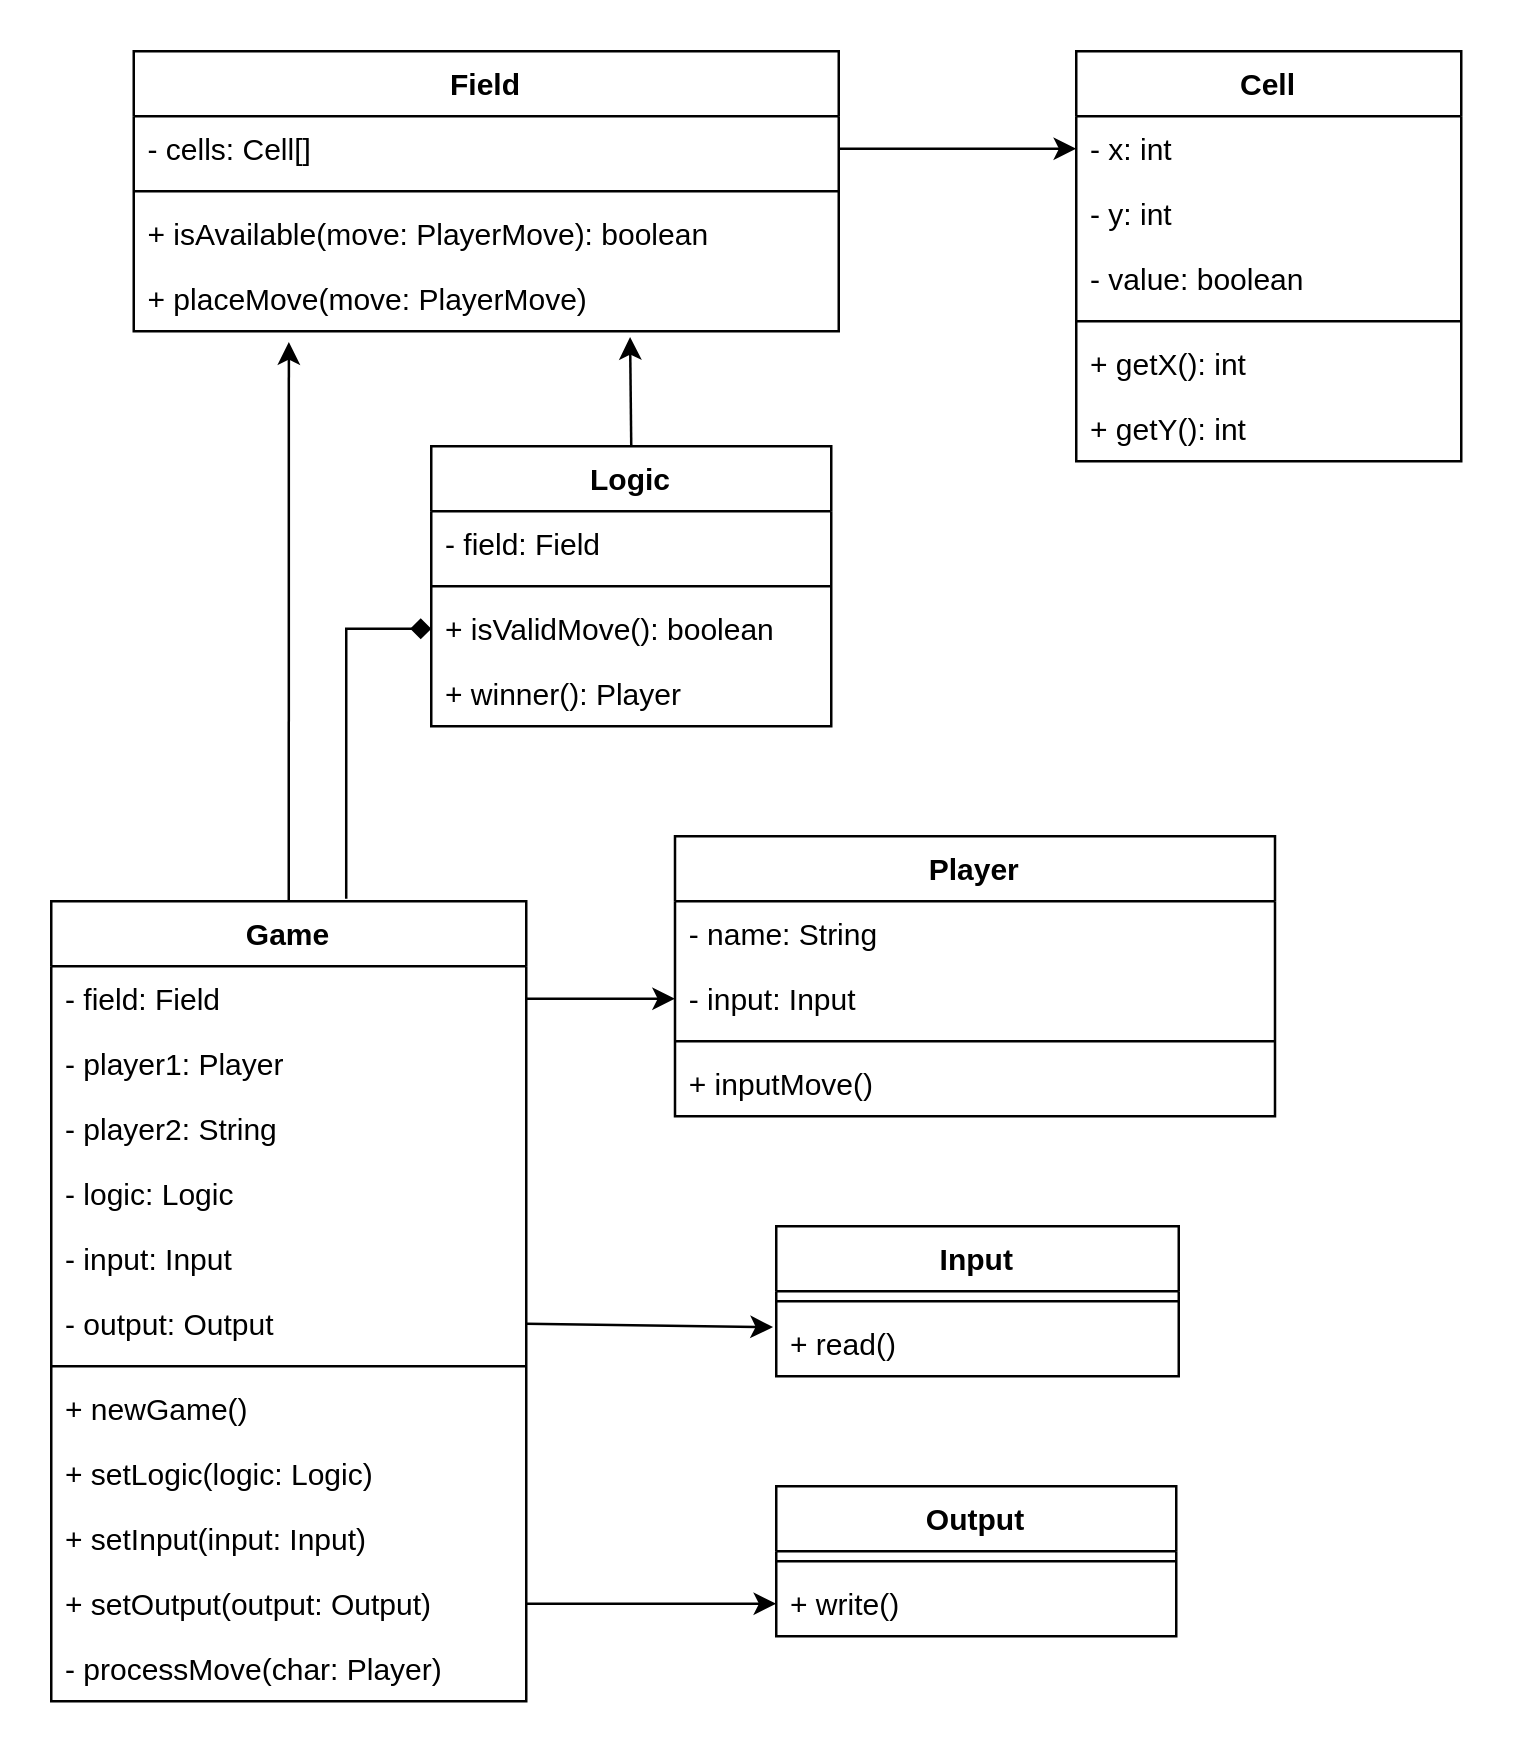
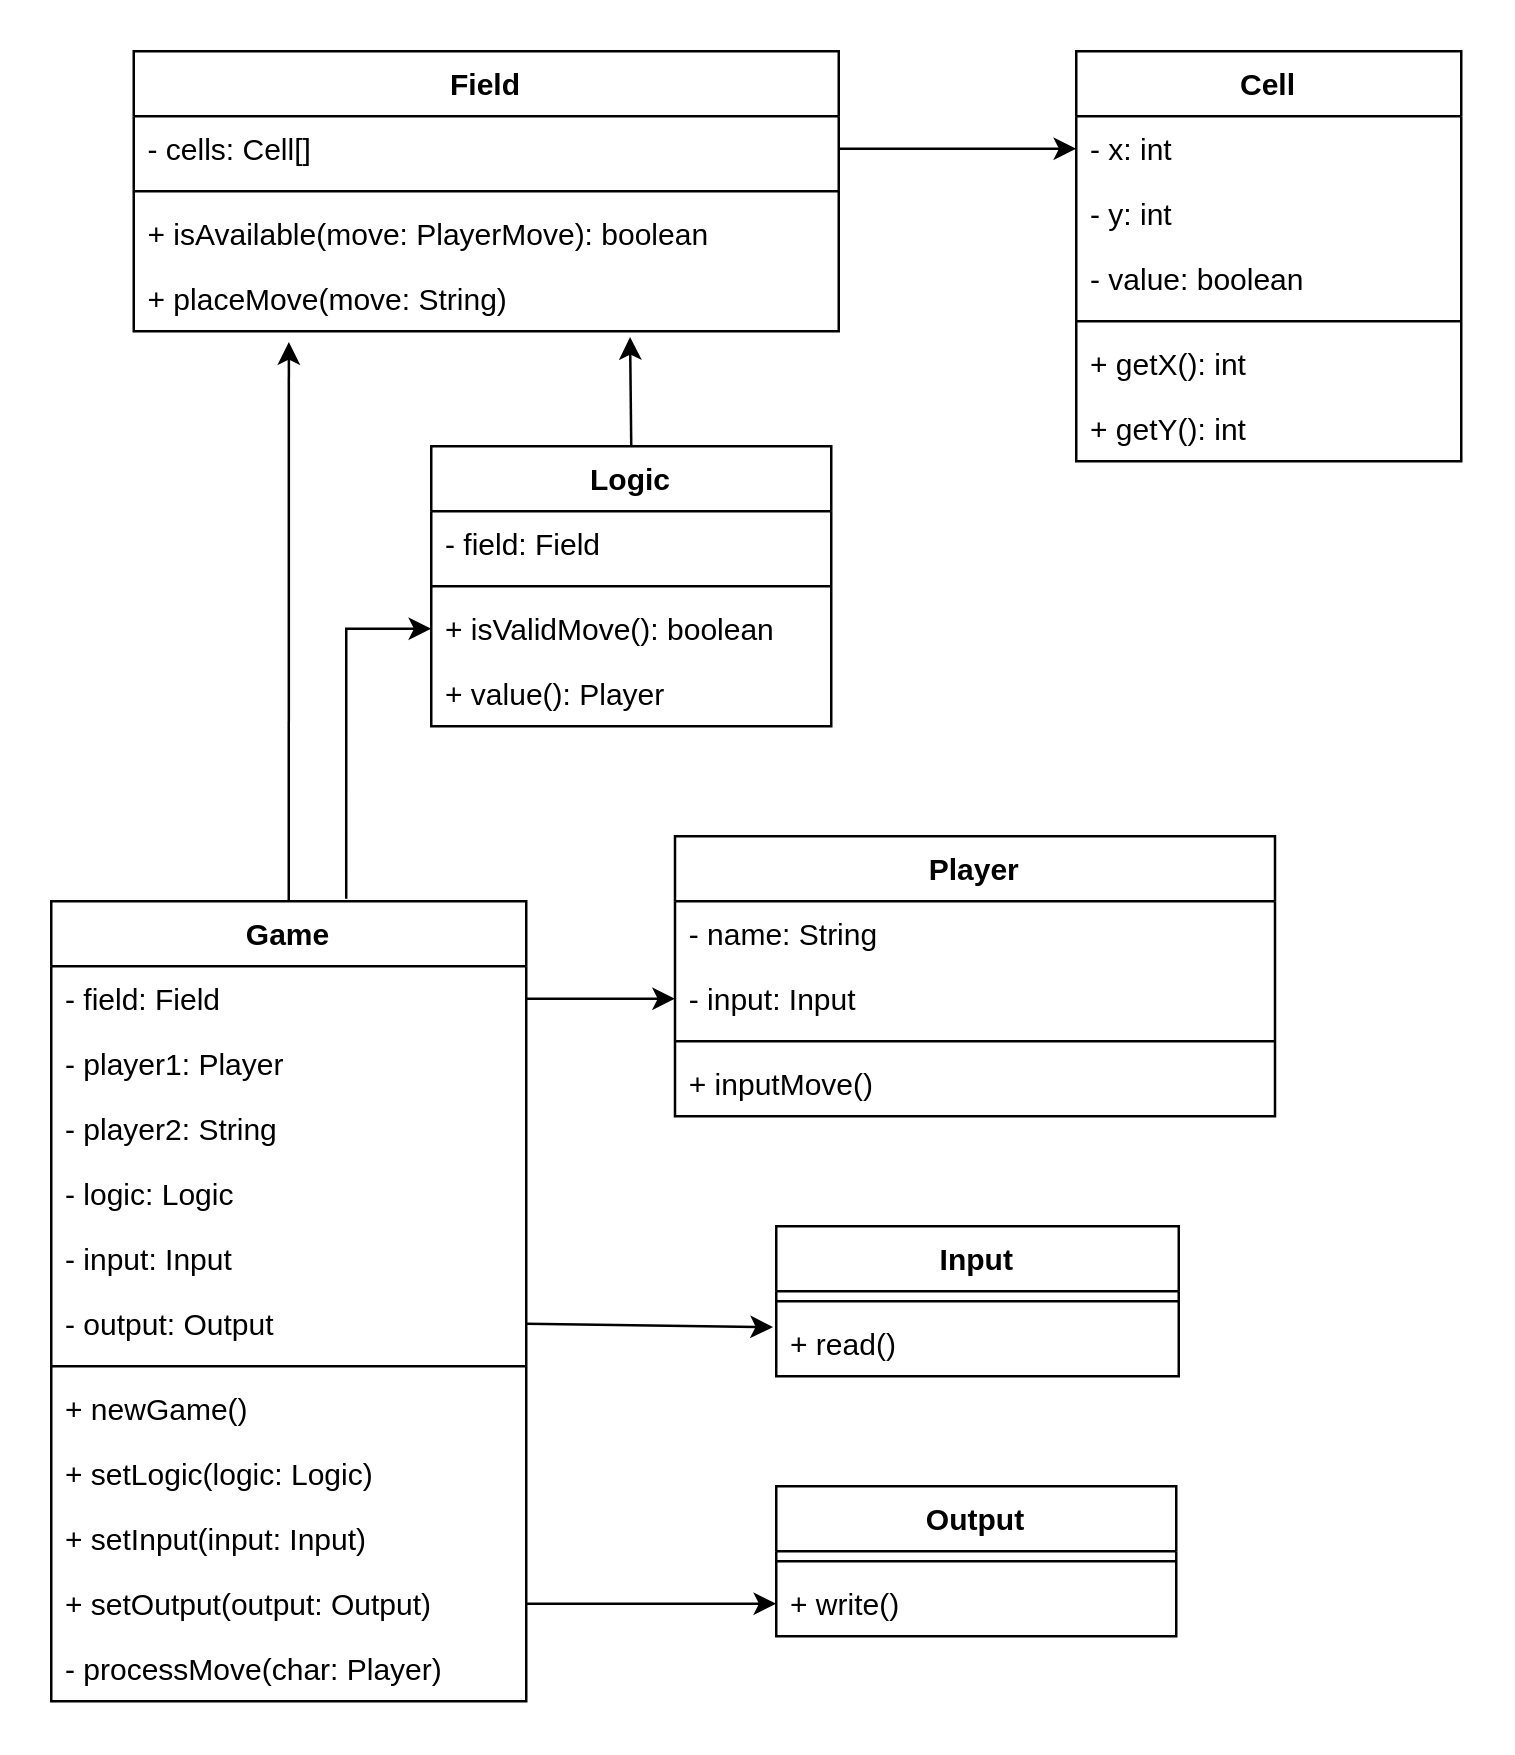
(372, 300) -> (338, 300)
(411, 629) -> (412, 629)
(577, 695) -> (568, 695)
